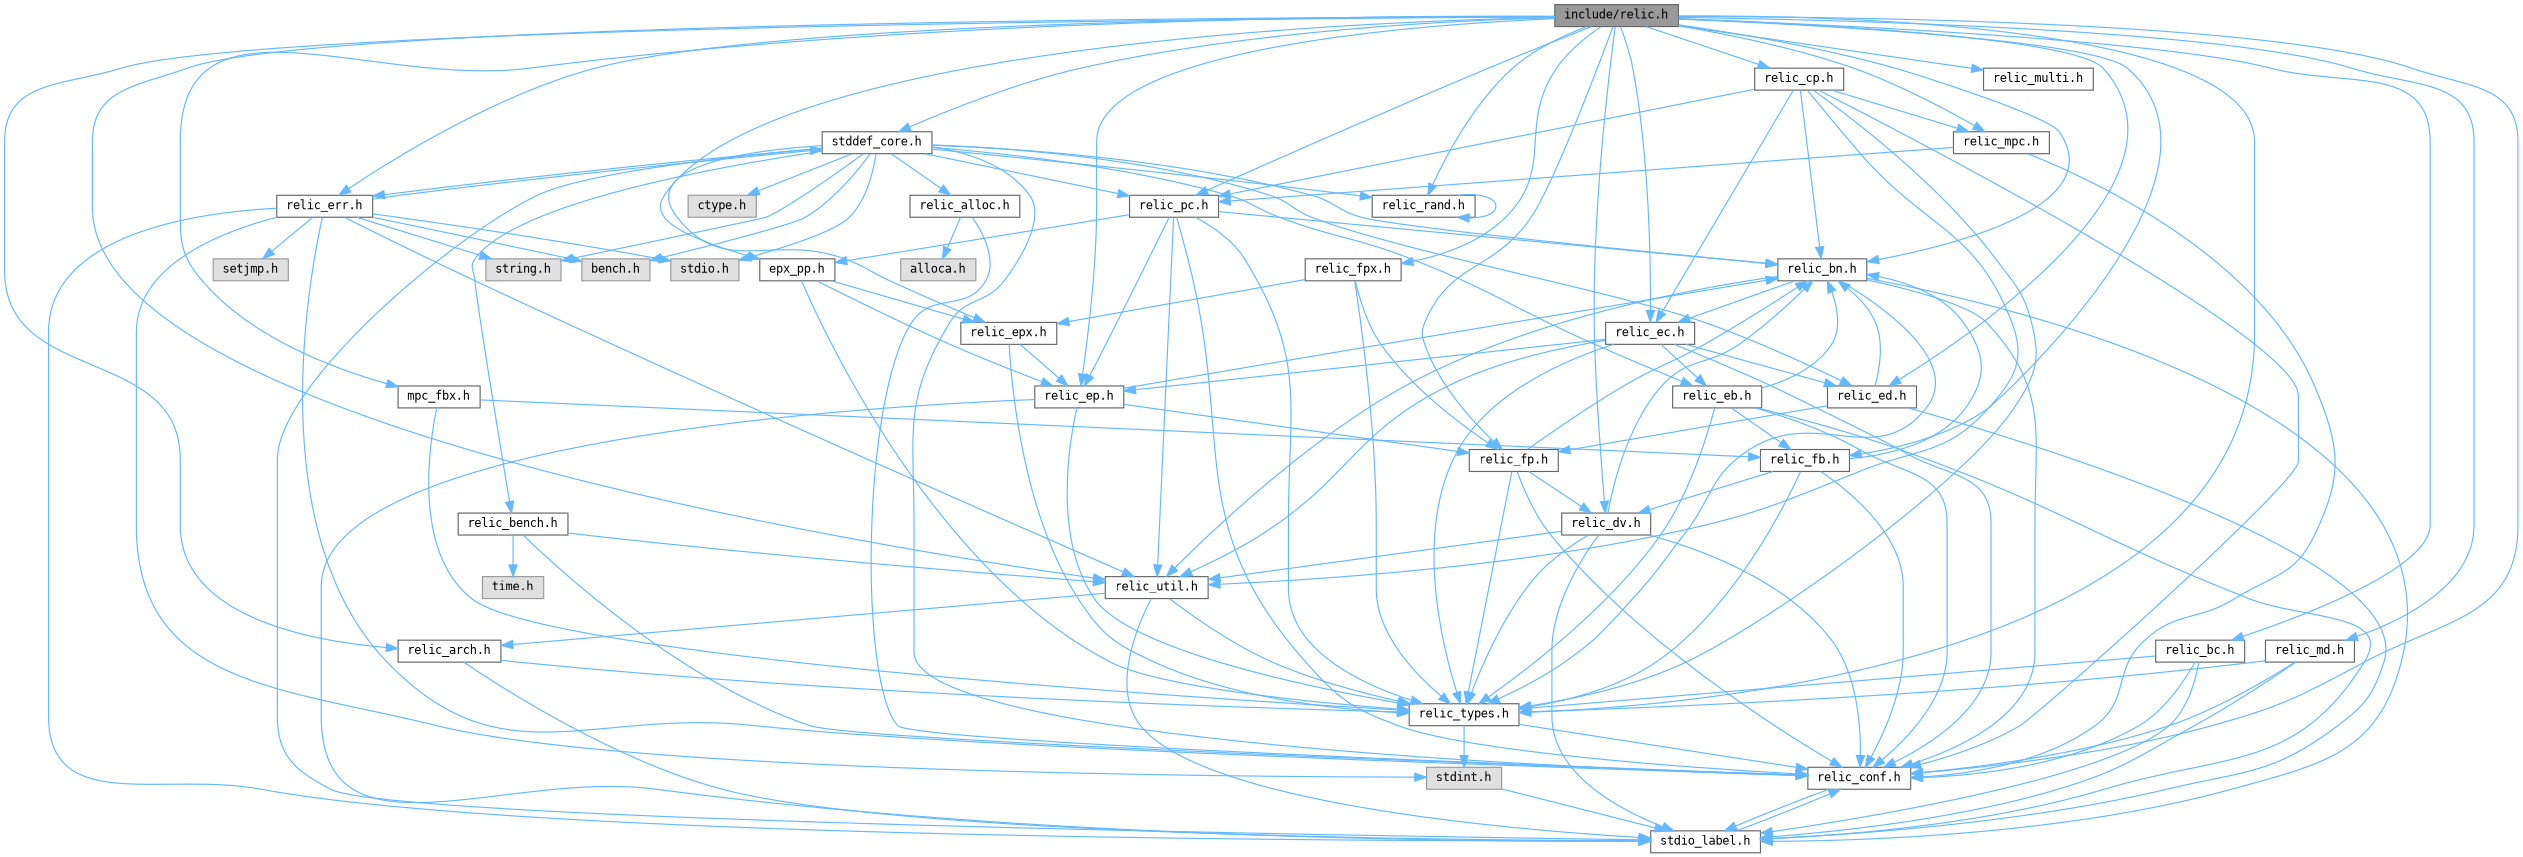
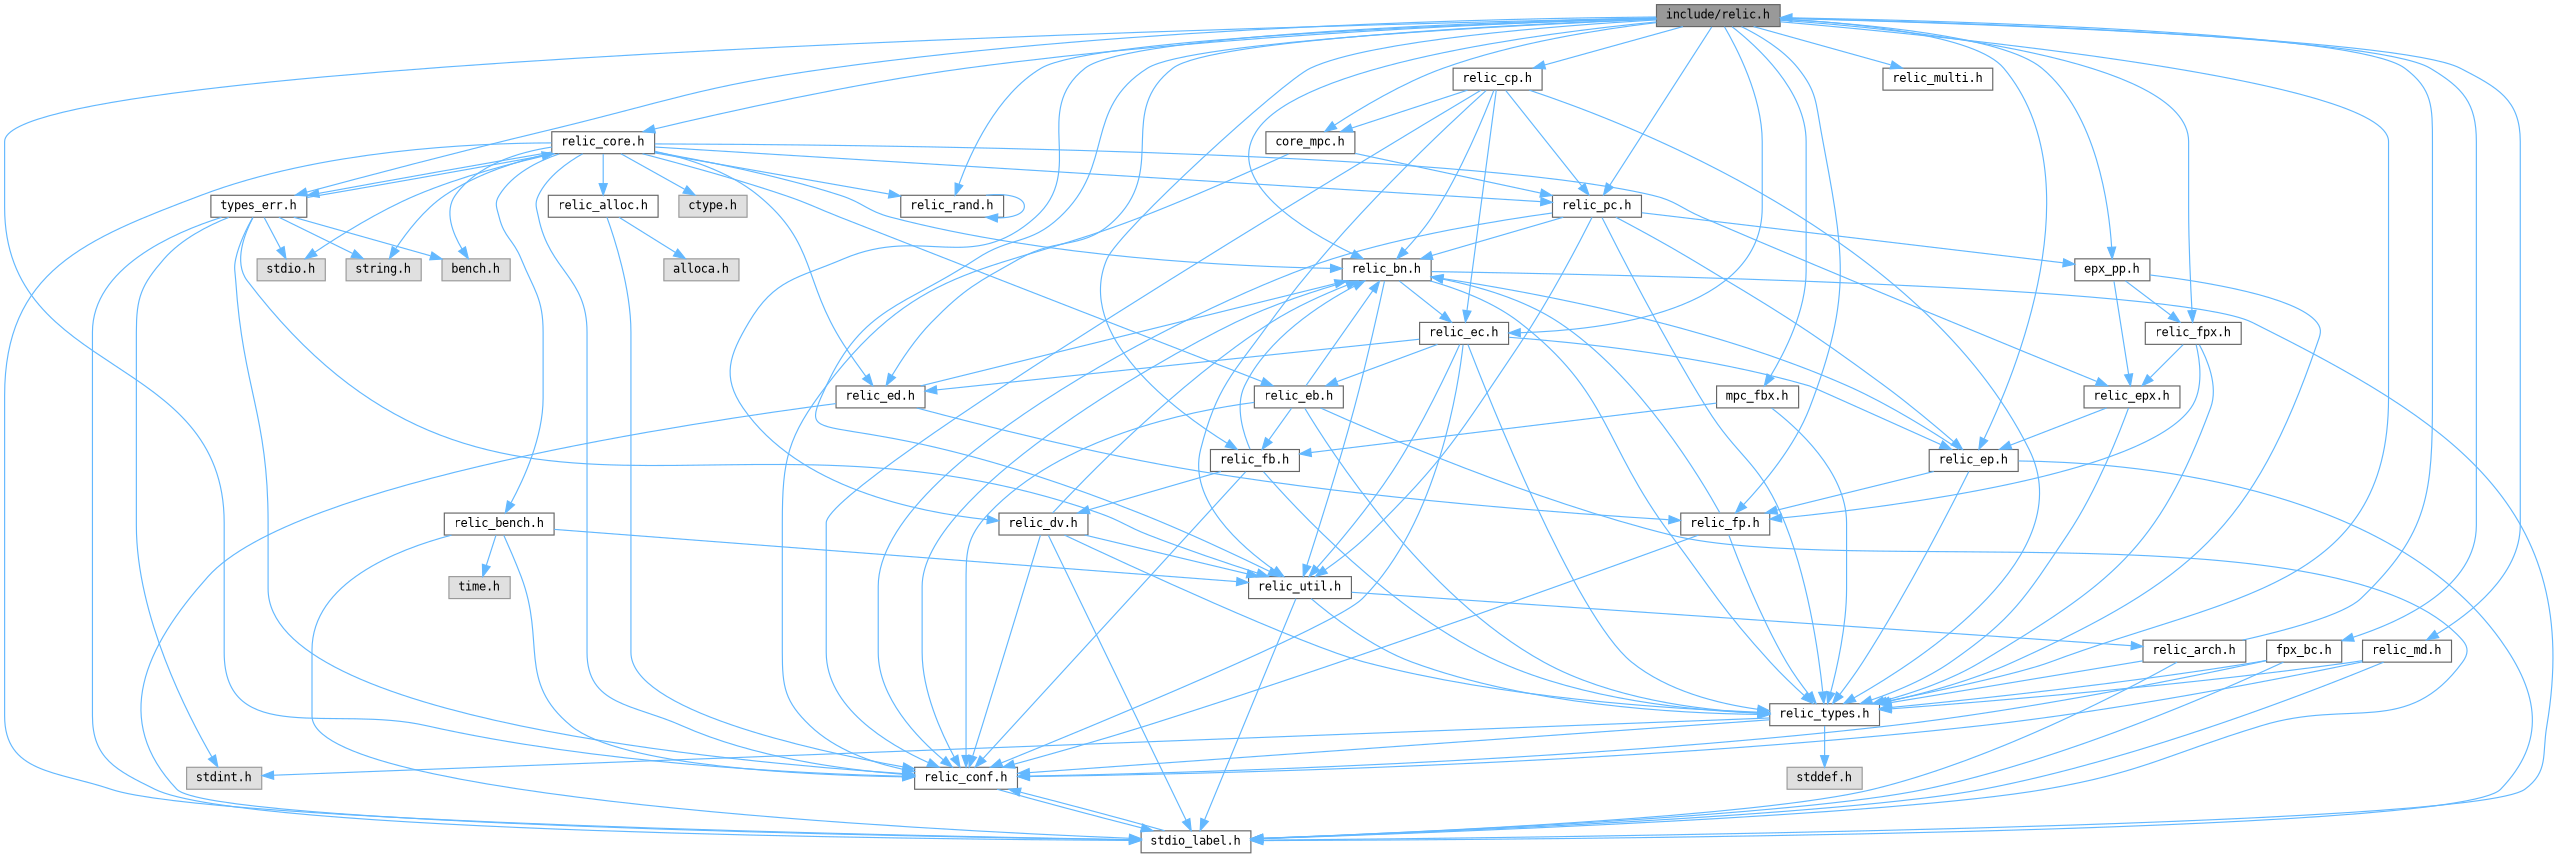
(221, 53) -> (2427, 95)
(877, 143) -> (603, 143)
(2001, 143) -> (1310, 143)
(325, 206) -> (259, 206)
(251, 270) -> none
(928, 335) -> (2145, 295)
(1555, 489) -> none
(2200, 651) -> (2304, 651)
none -> (1825, 778)
(1578, 808) -> (582, 797)
